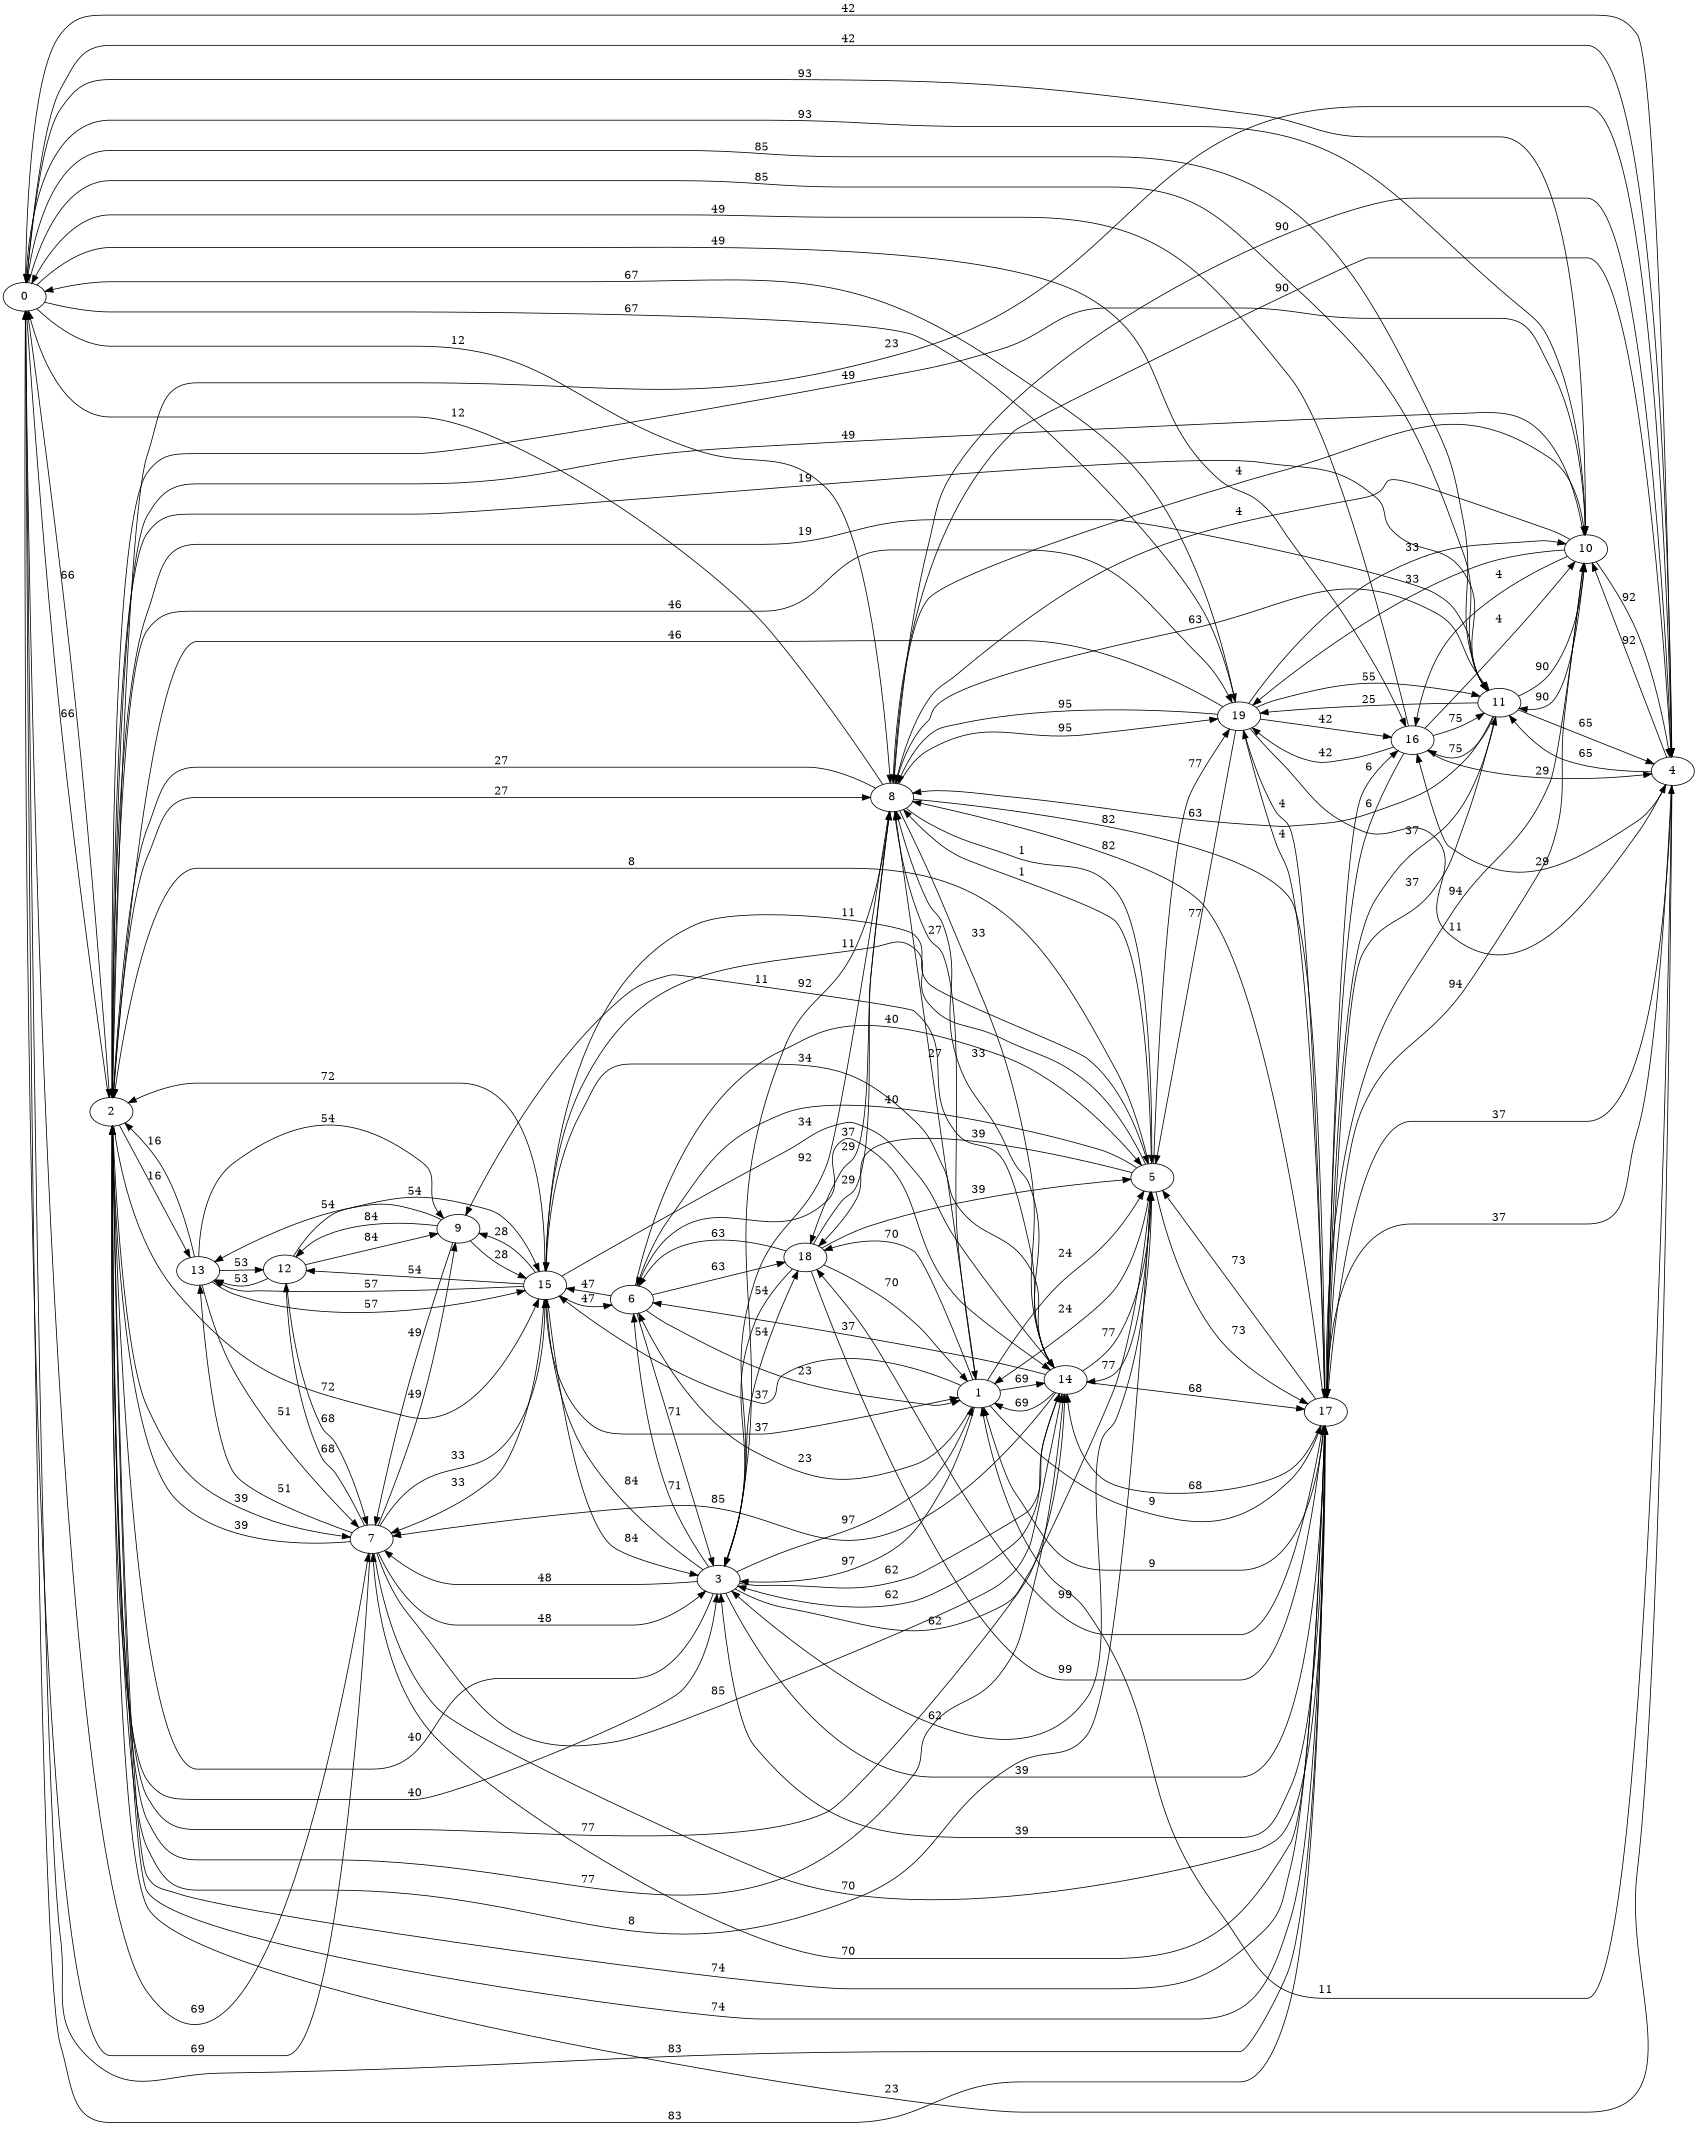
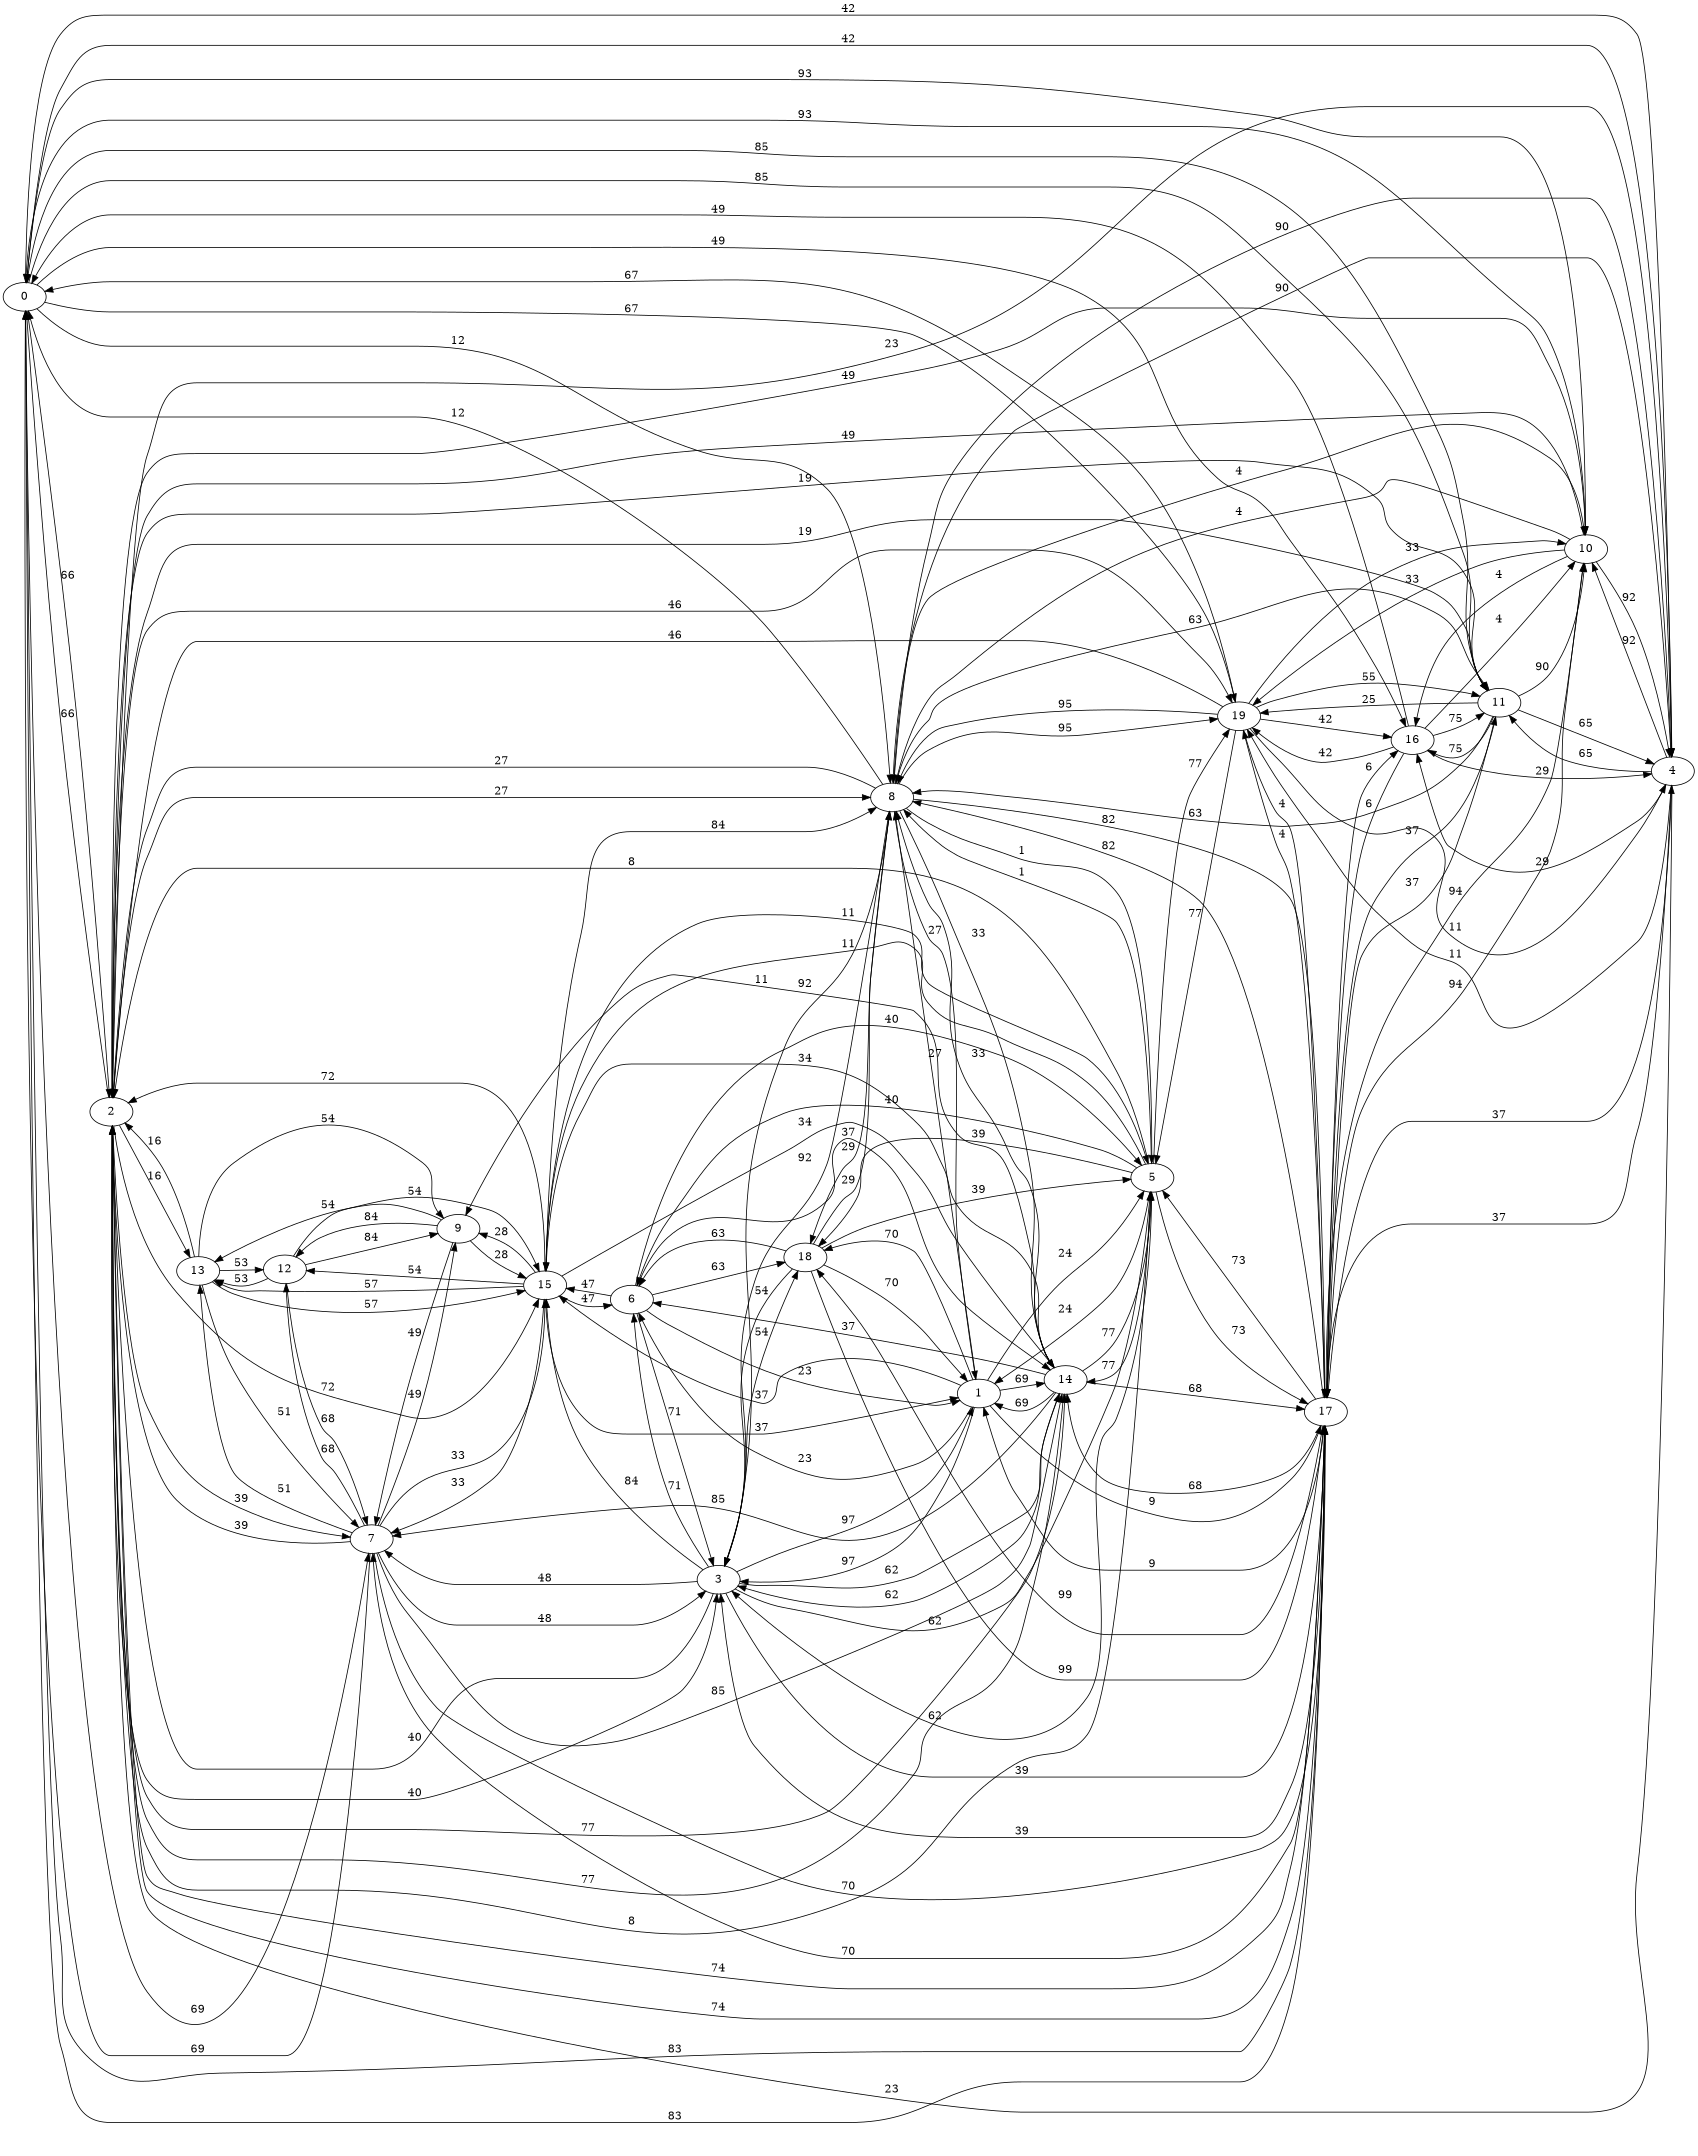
(1562, 685) -> none
(577, 1467) -> (584, 919)
(1620, 1876) -> (1482, 1001)
